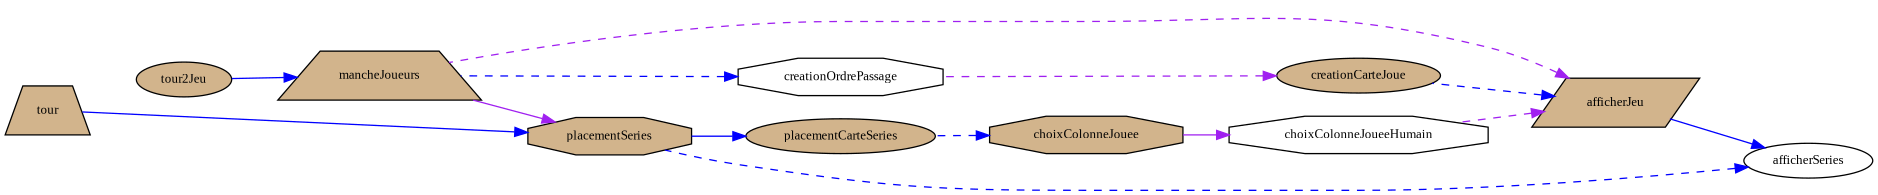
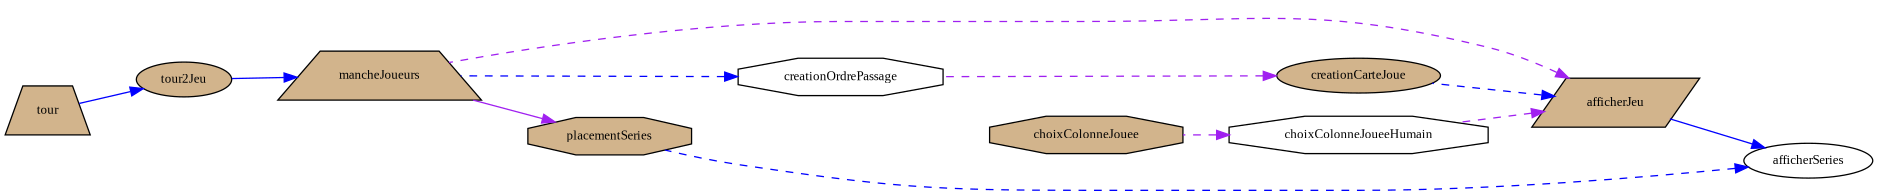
(298, 122) -> (105, 98)
(1200, 135) -> (1200, 135)
(841, 136) -> none
